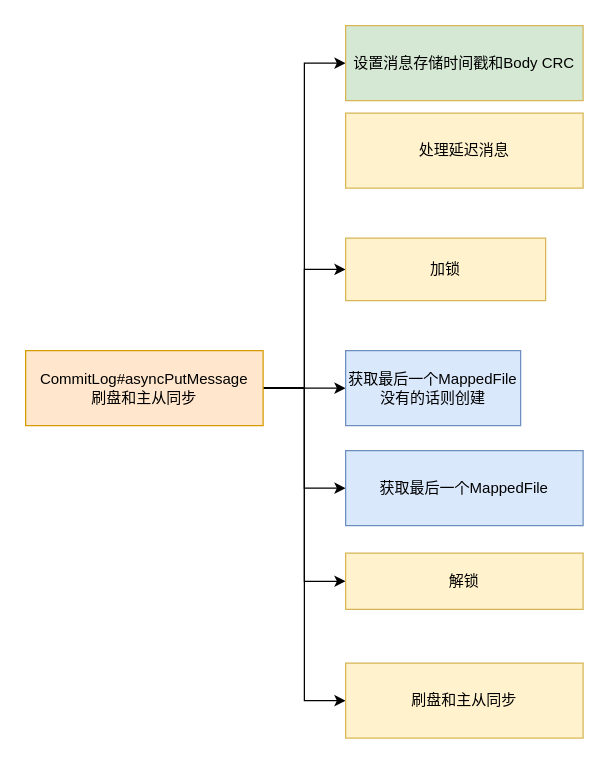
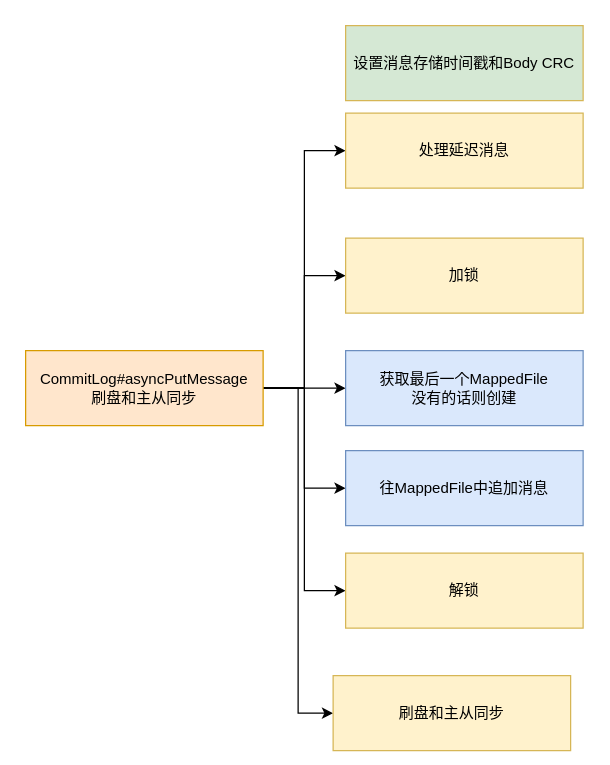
(304, 89) -> none
none -> (322, 151)
(446, 269) -> (464, 276)
(433, 388) -> (464, 388)
(464, 488) -> (464, 488)
(464, 581) -> (464, 591)
(464, 701) -> (452, 713)
